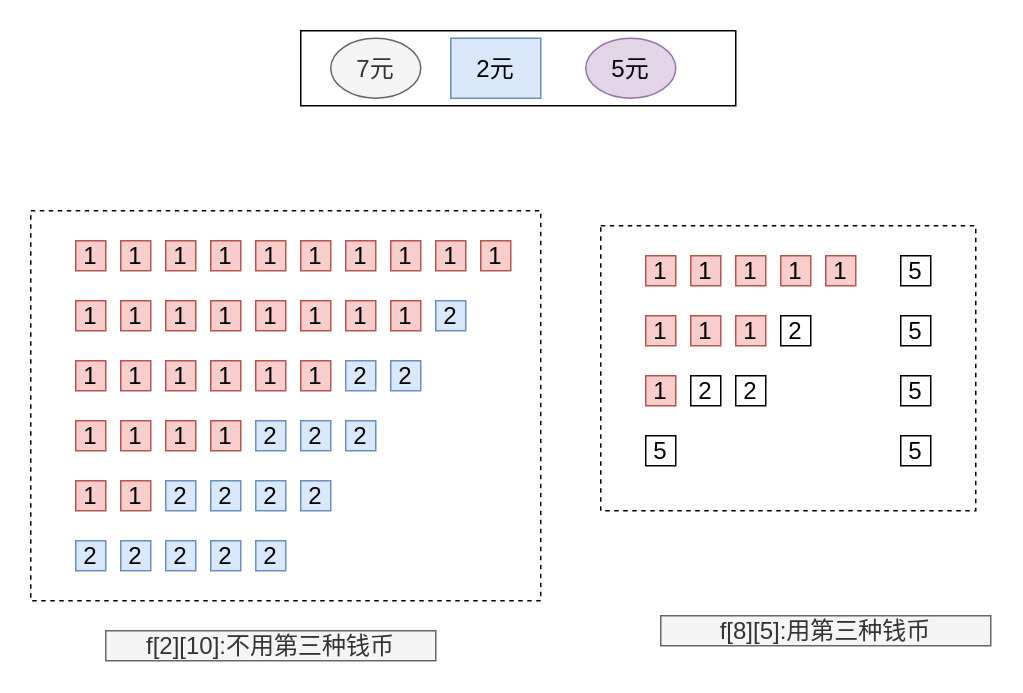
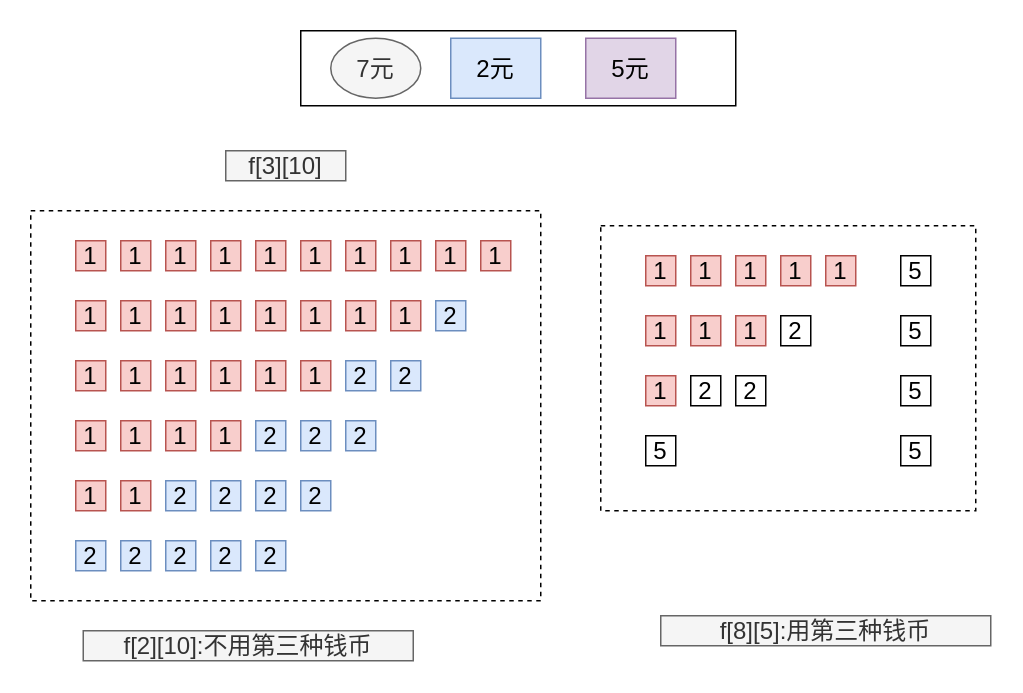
(631, 68) -> (631, 68)
none -> (286, 166)
(271, 646) -> (248, 646)
